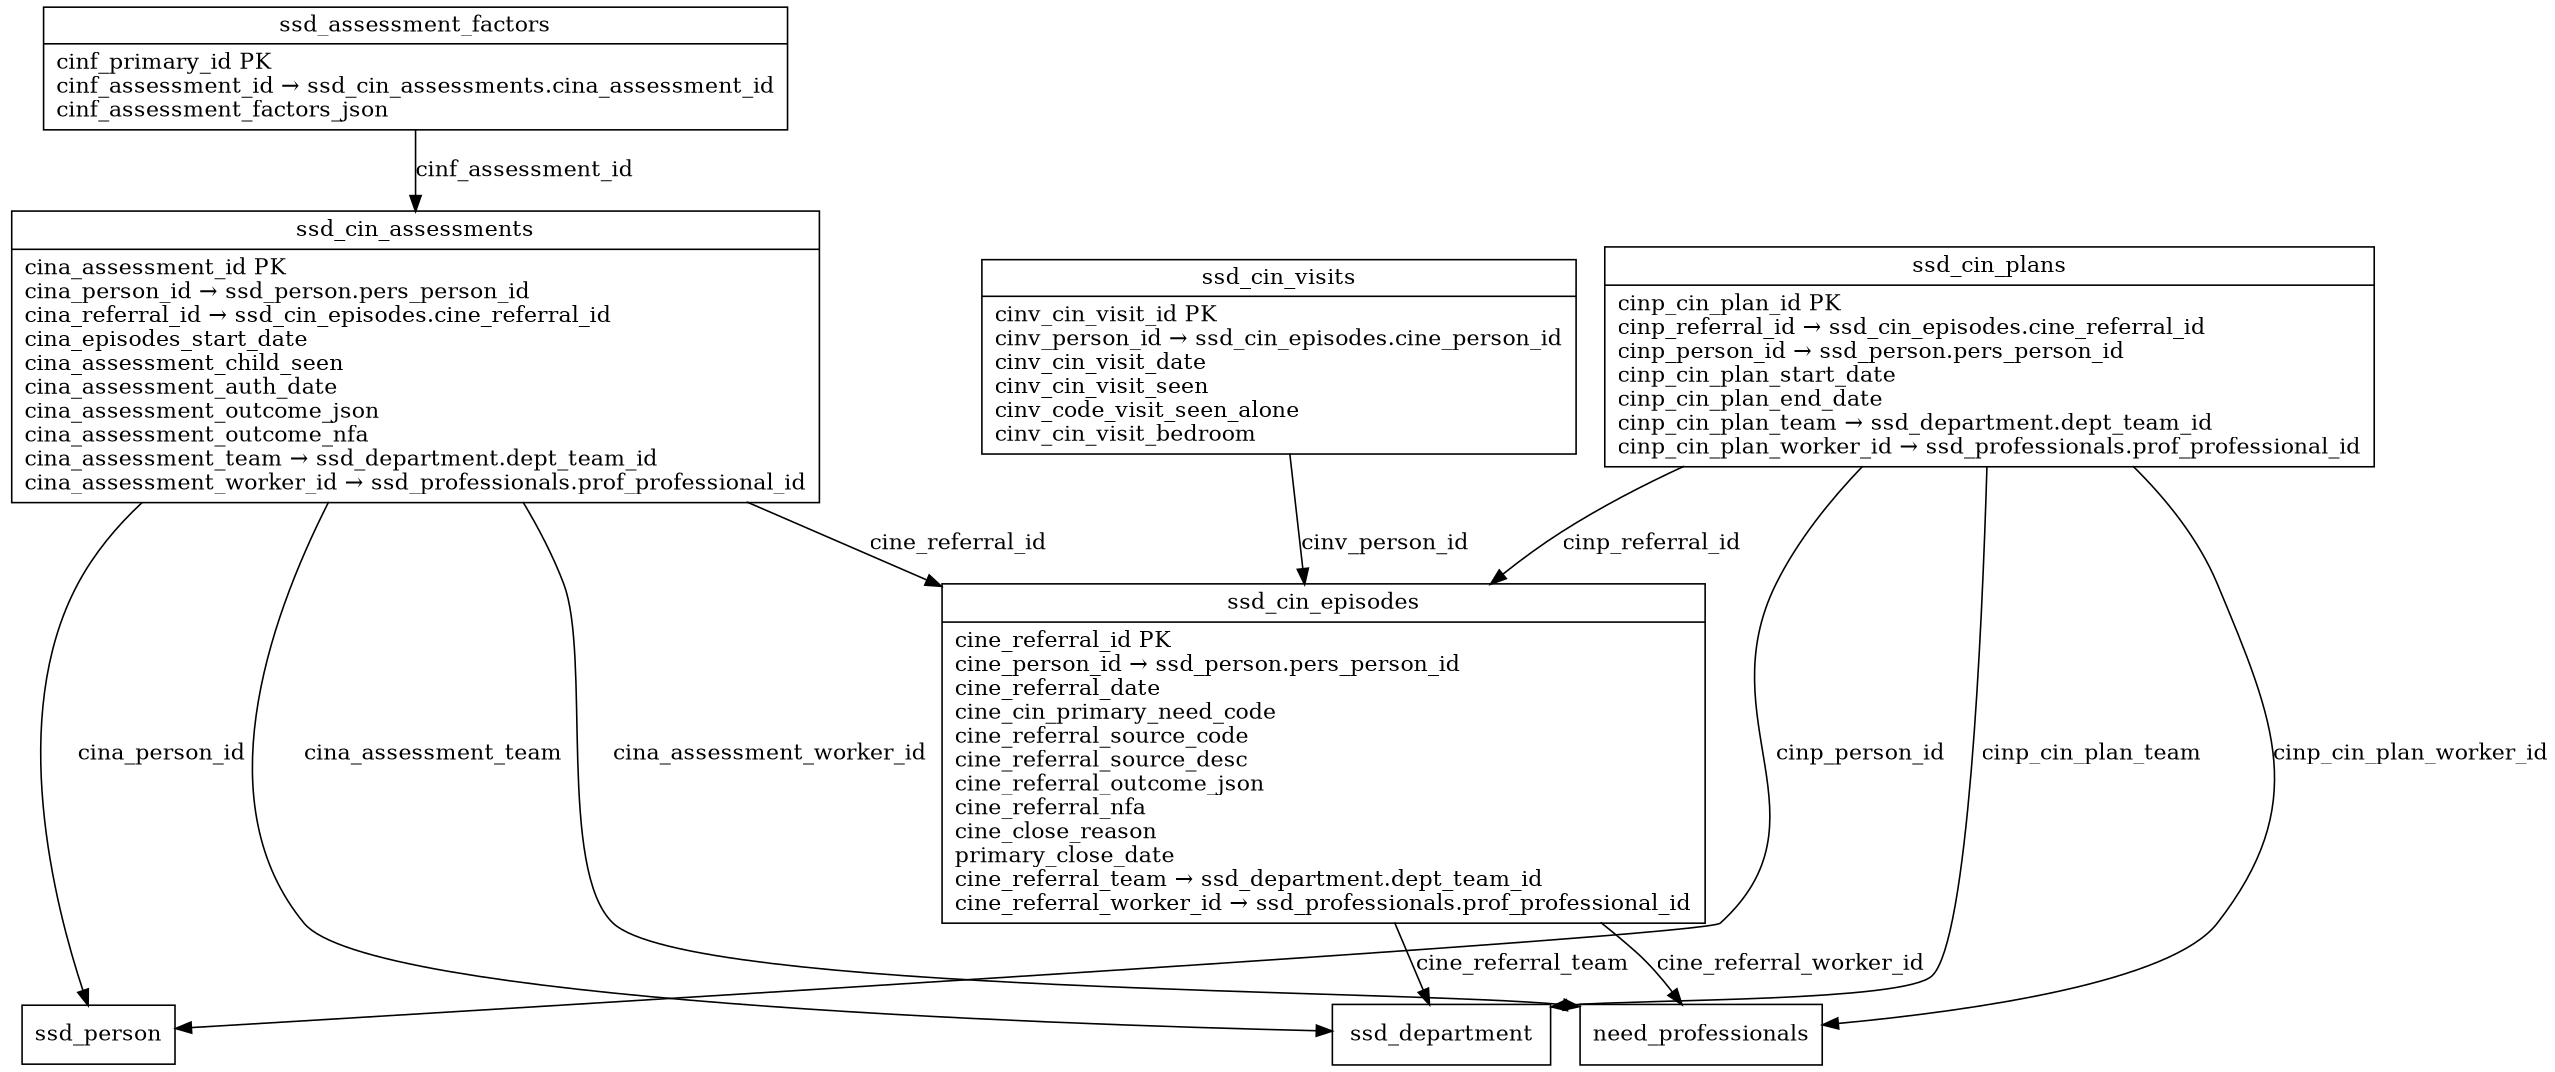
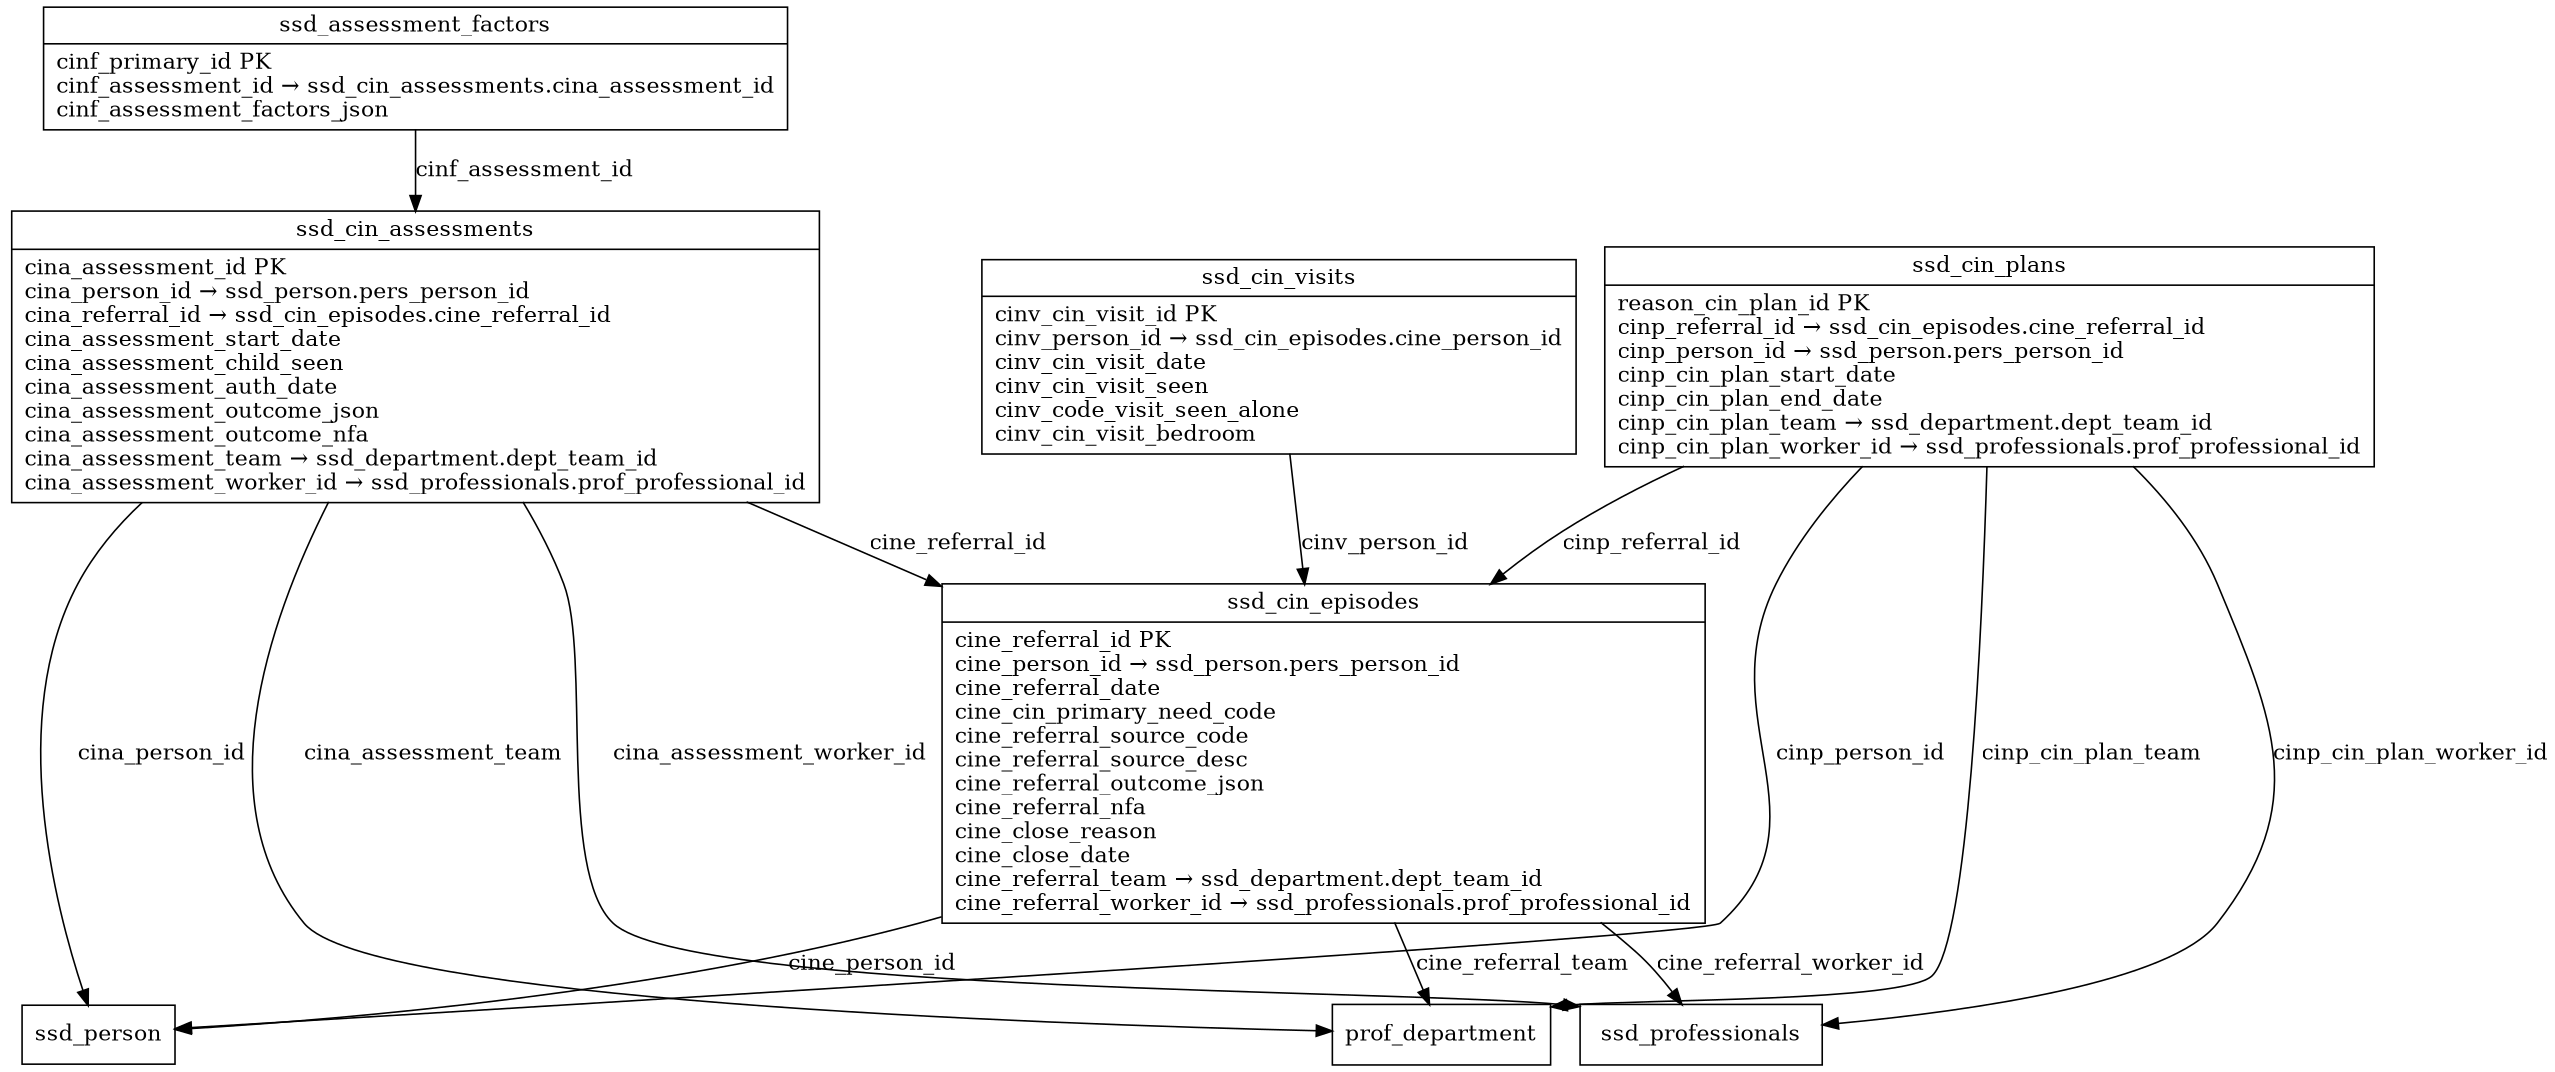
(1730, 303) -> (1744, 303)
(166, 339) -> (183, 339)
(1066, 855) -> (1043, 855)
none -> (532, 996)
(1441, 1035) -> (1441, 1035)
(1701, 1035) -> (1701, 1035)
